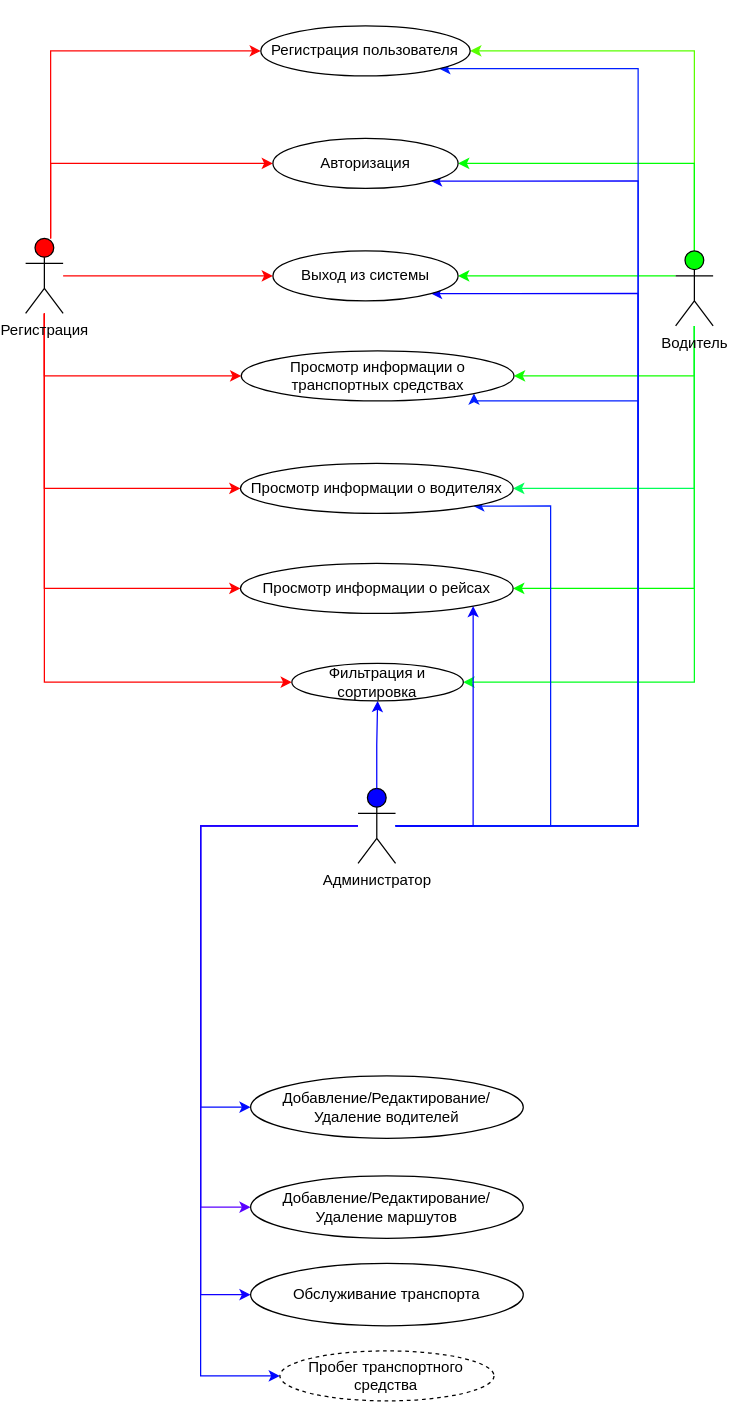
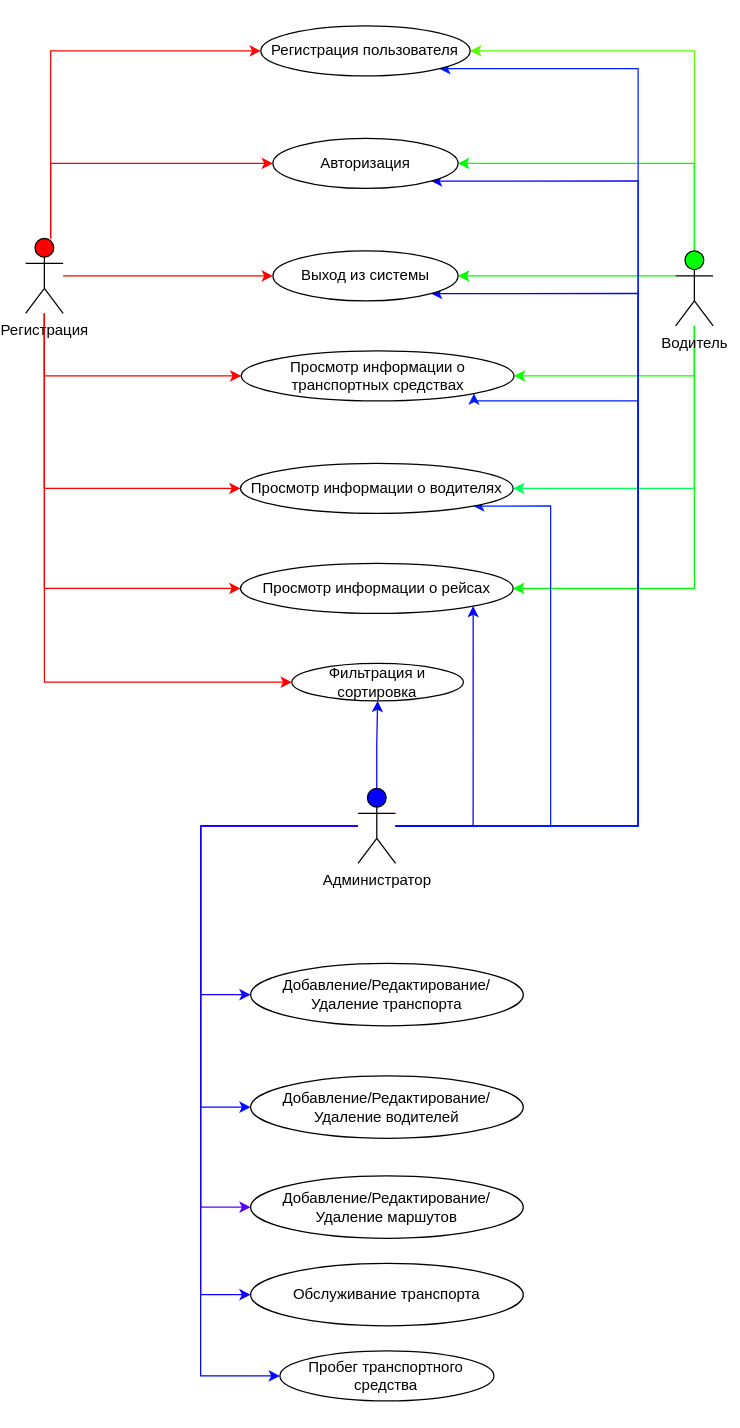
(631, 682) -> none
none -> (223, 994)
none -> (387, 994)
(387, 1376) -> (387, 1376)
